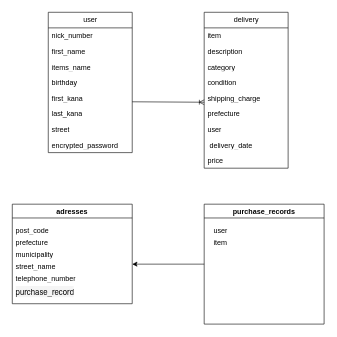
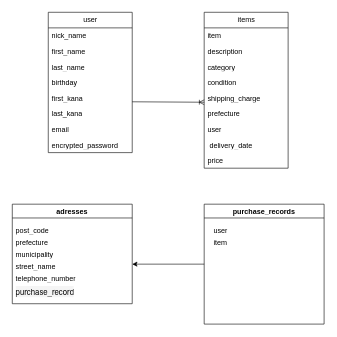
(247, 20) -> (247, 20)
(73, 36) -> (69, 36)
(71, 68) -> (69, 68)
(64, 130) -> (60, 130)
